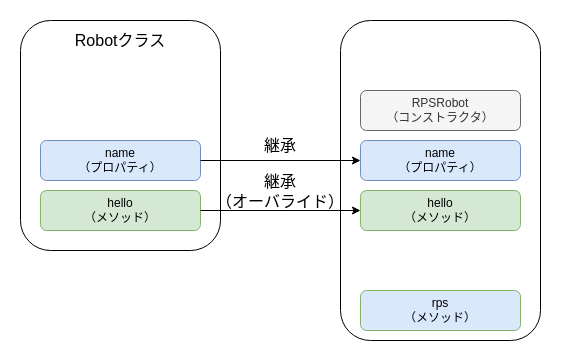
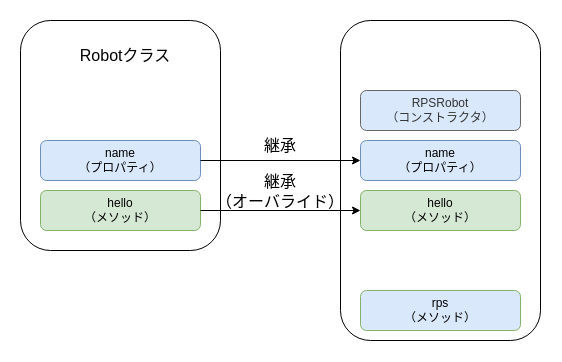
(121, 41) -> (126, 56)
(441, 111) -> (441, 111)
